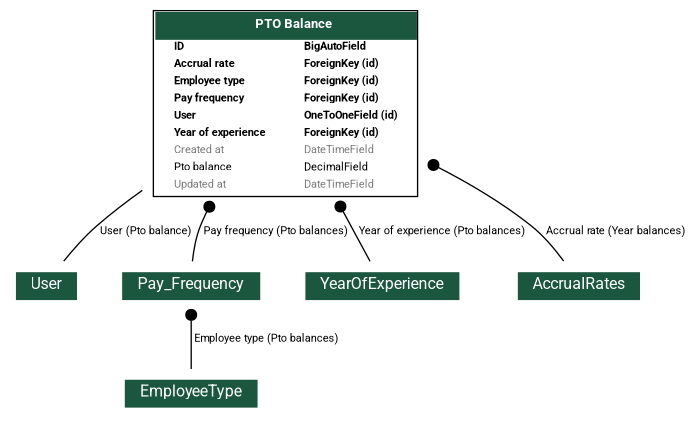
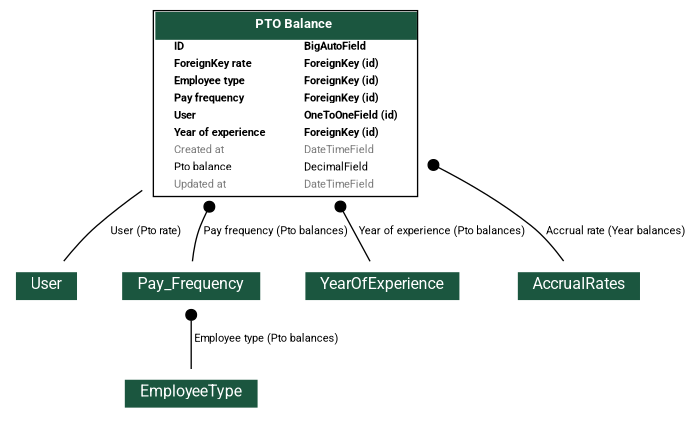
(204, 64) -> (213, 64)
(145, 232) -> (145, 232)
